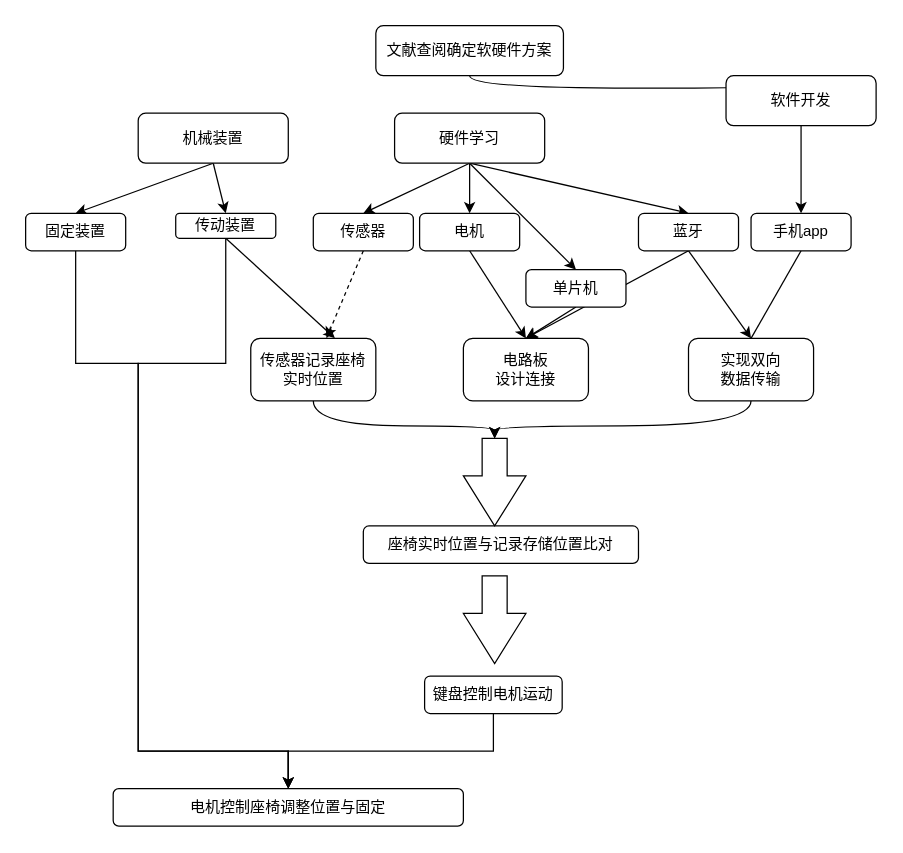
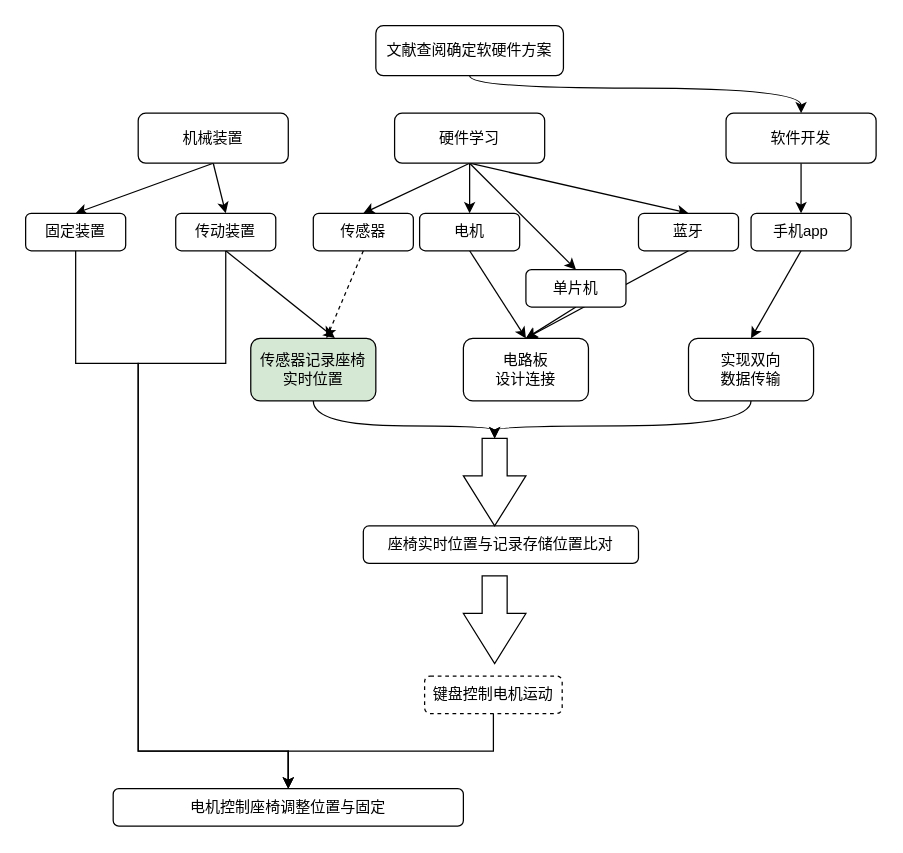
(801, 101) -> (801, 138)
(226, 226) -> (226, 232)
(717, 292) -> none
(754, 333) -> (756, 329)
(313, 369) -> (313, 369)
(493, 694) -> (493, 694)
